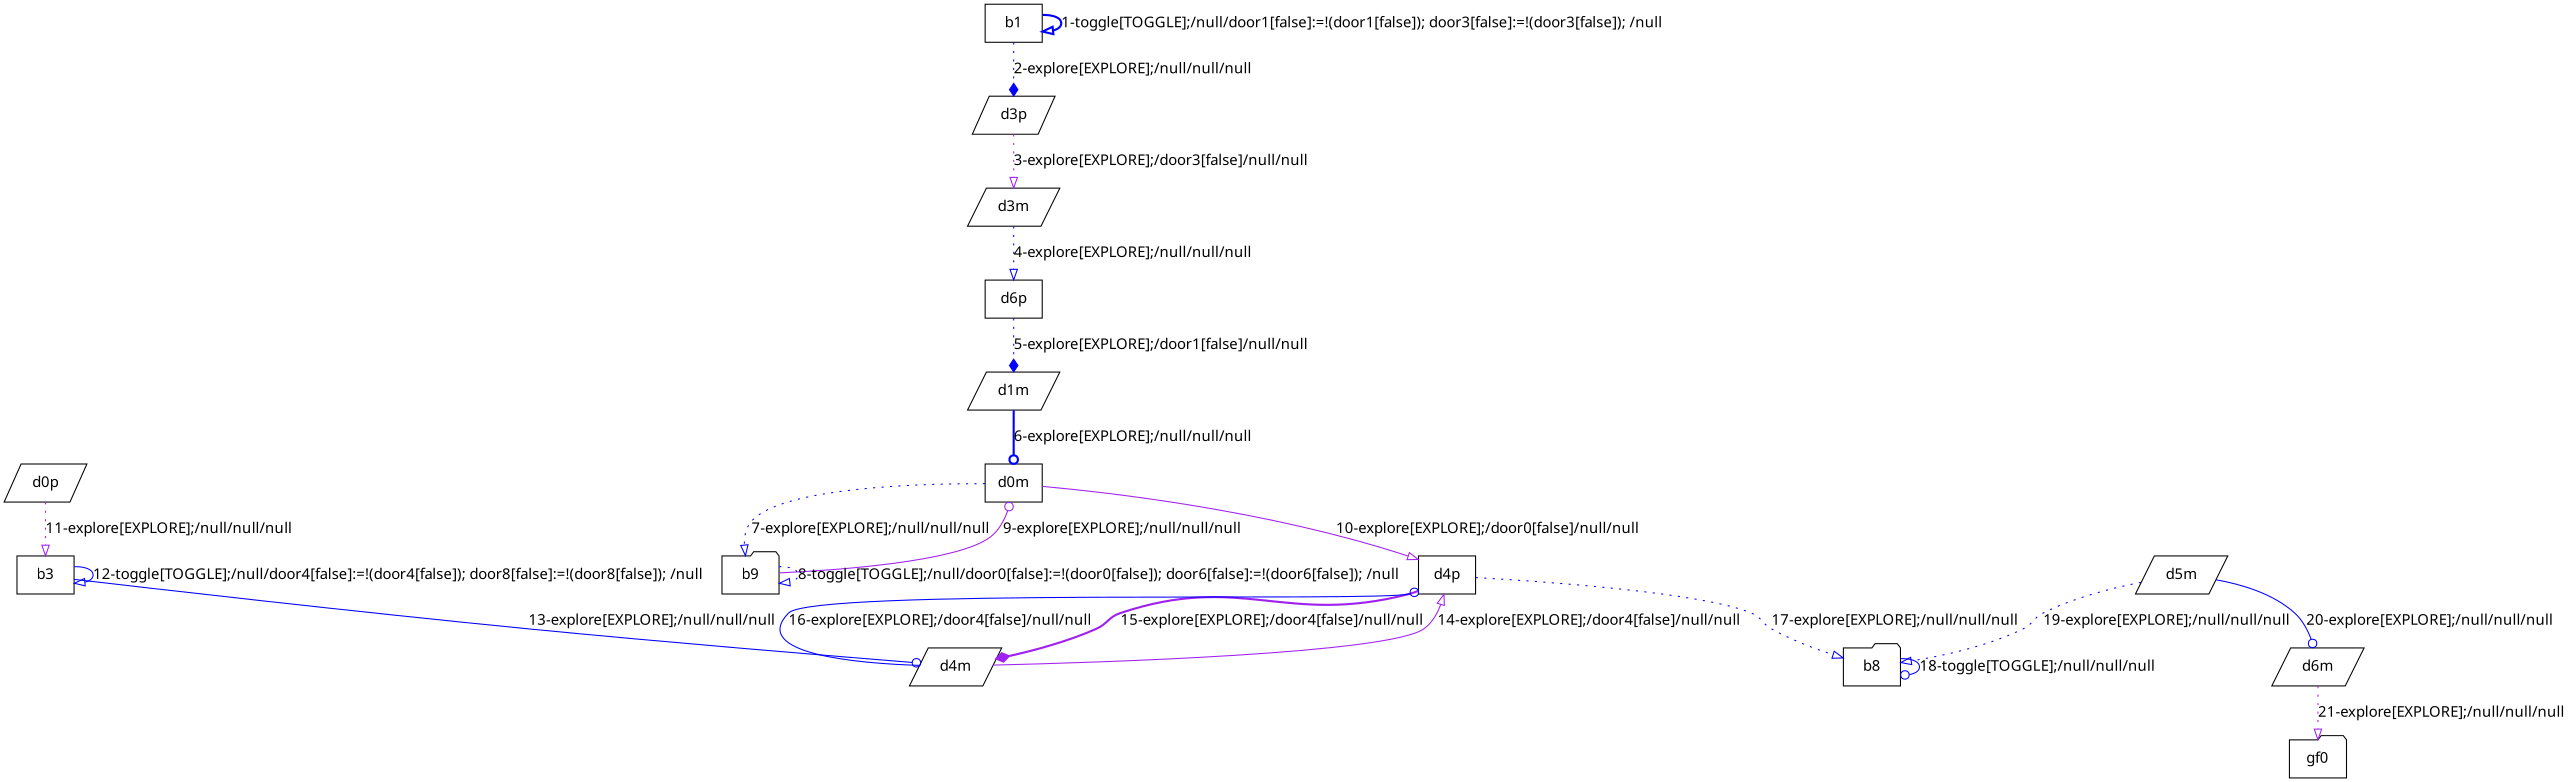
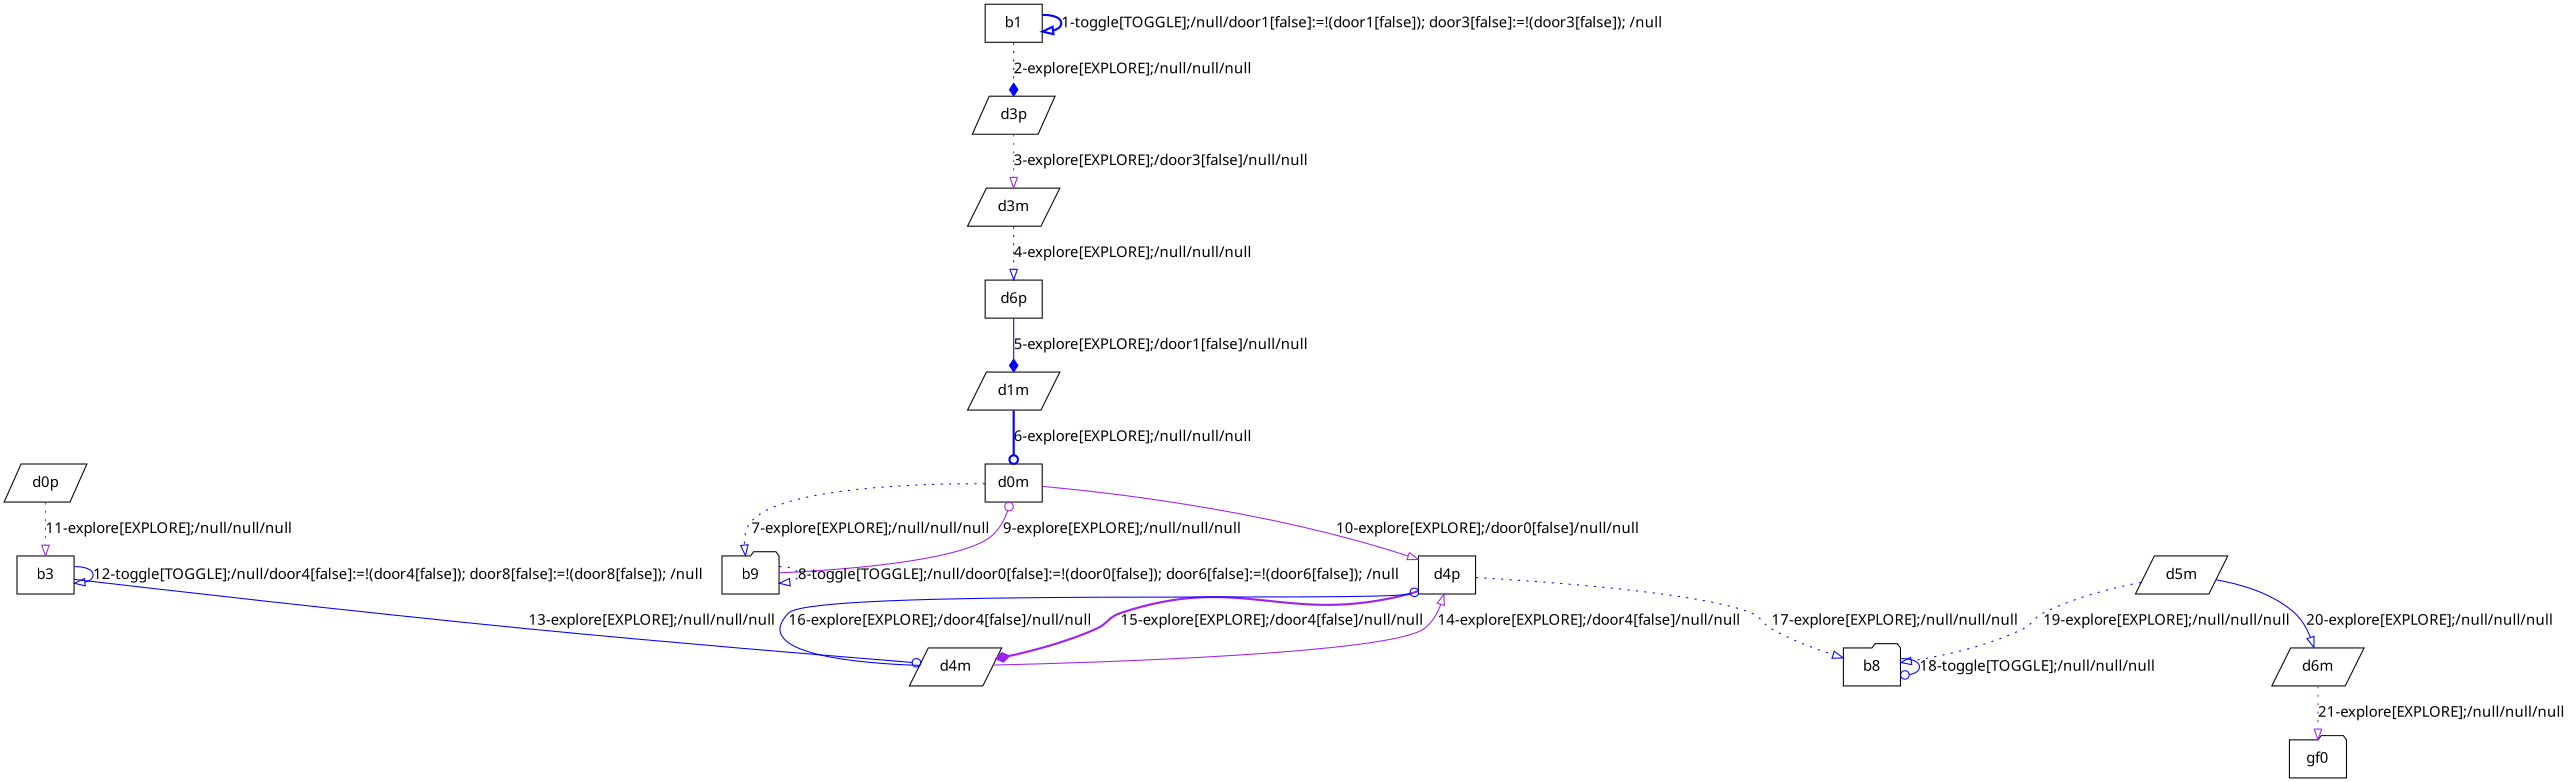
(1014, 339) -> (1014, 339)
(2272, 598) -> (2271, 597)
